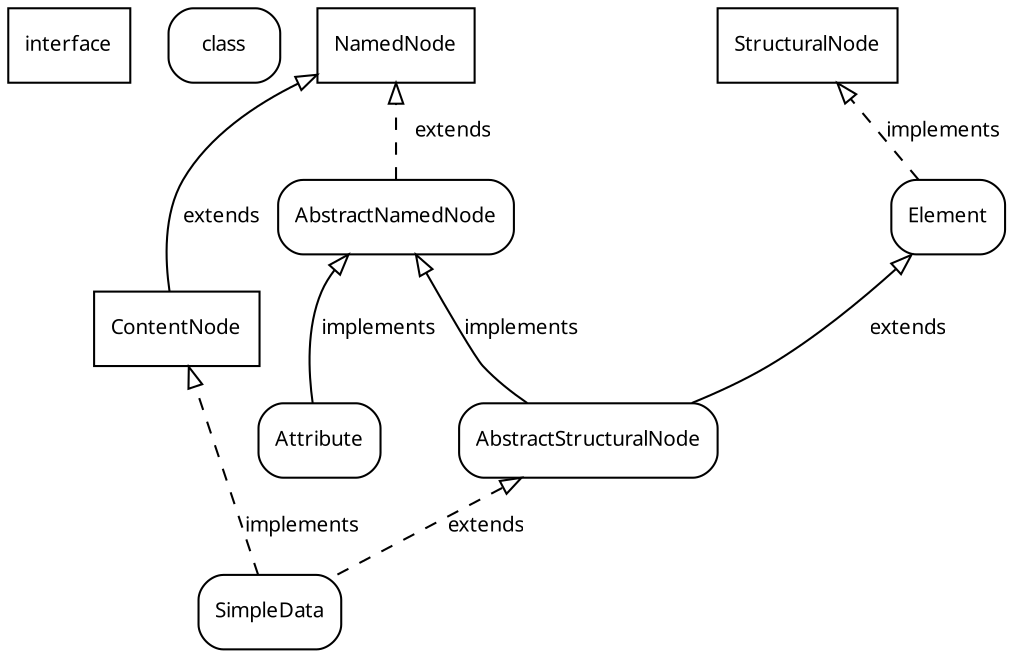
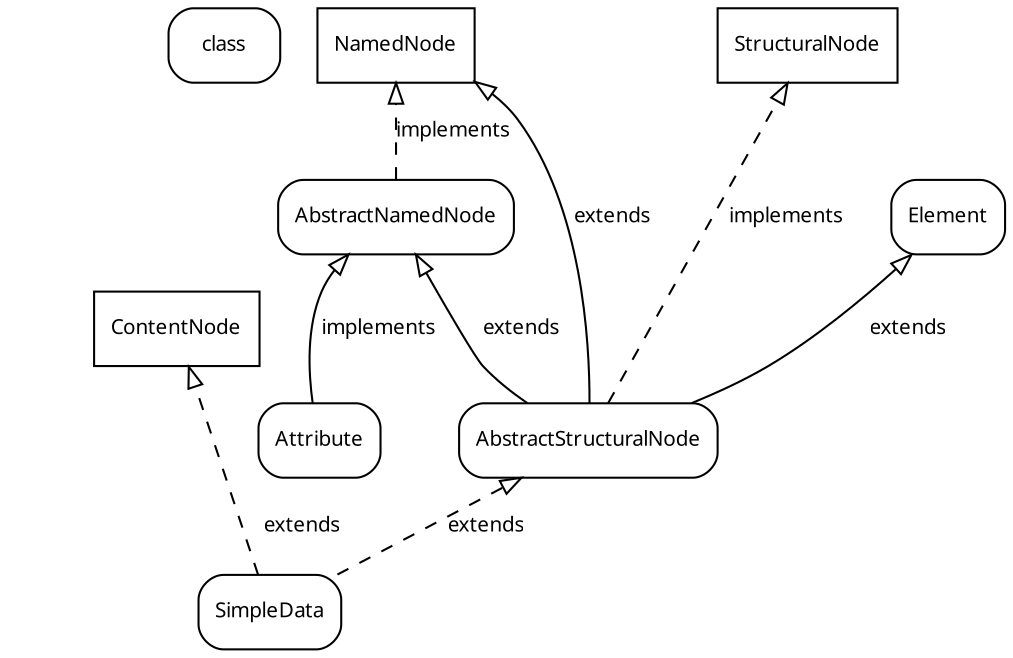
(69, 45) -> none
(453, 131) -> (453, 131)
(885, 139) -> (693, 252)
(194, 164) -> (570, 238)
(521, 329) -> (521, 329)
(302, 526) -> (302, 526)
